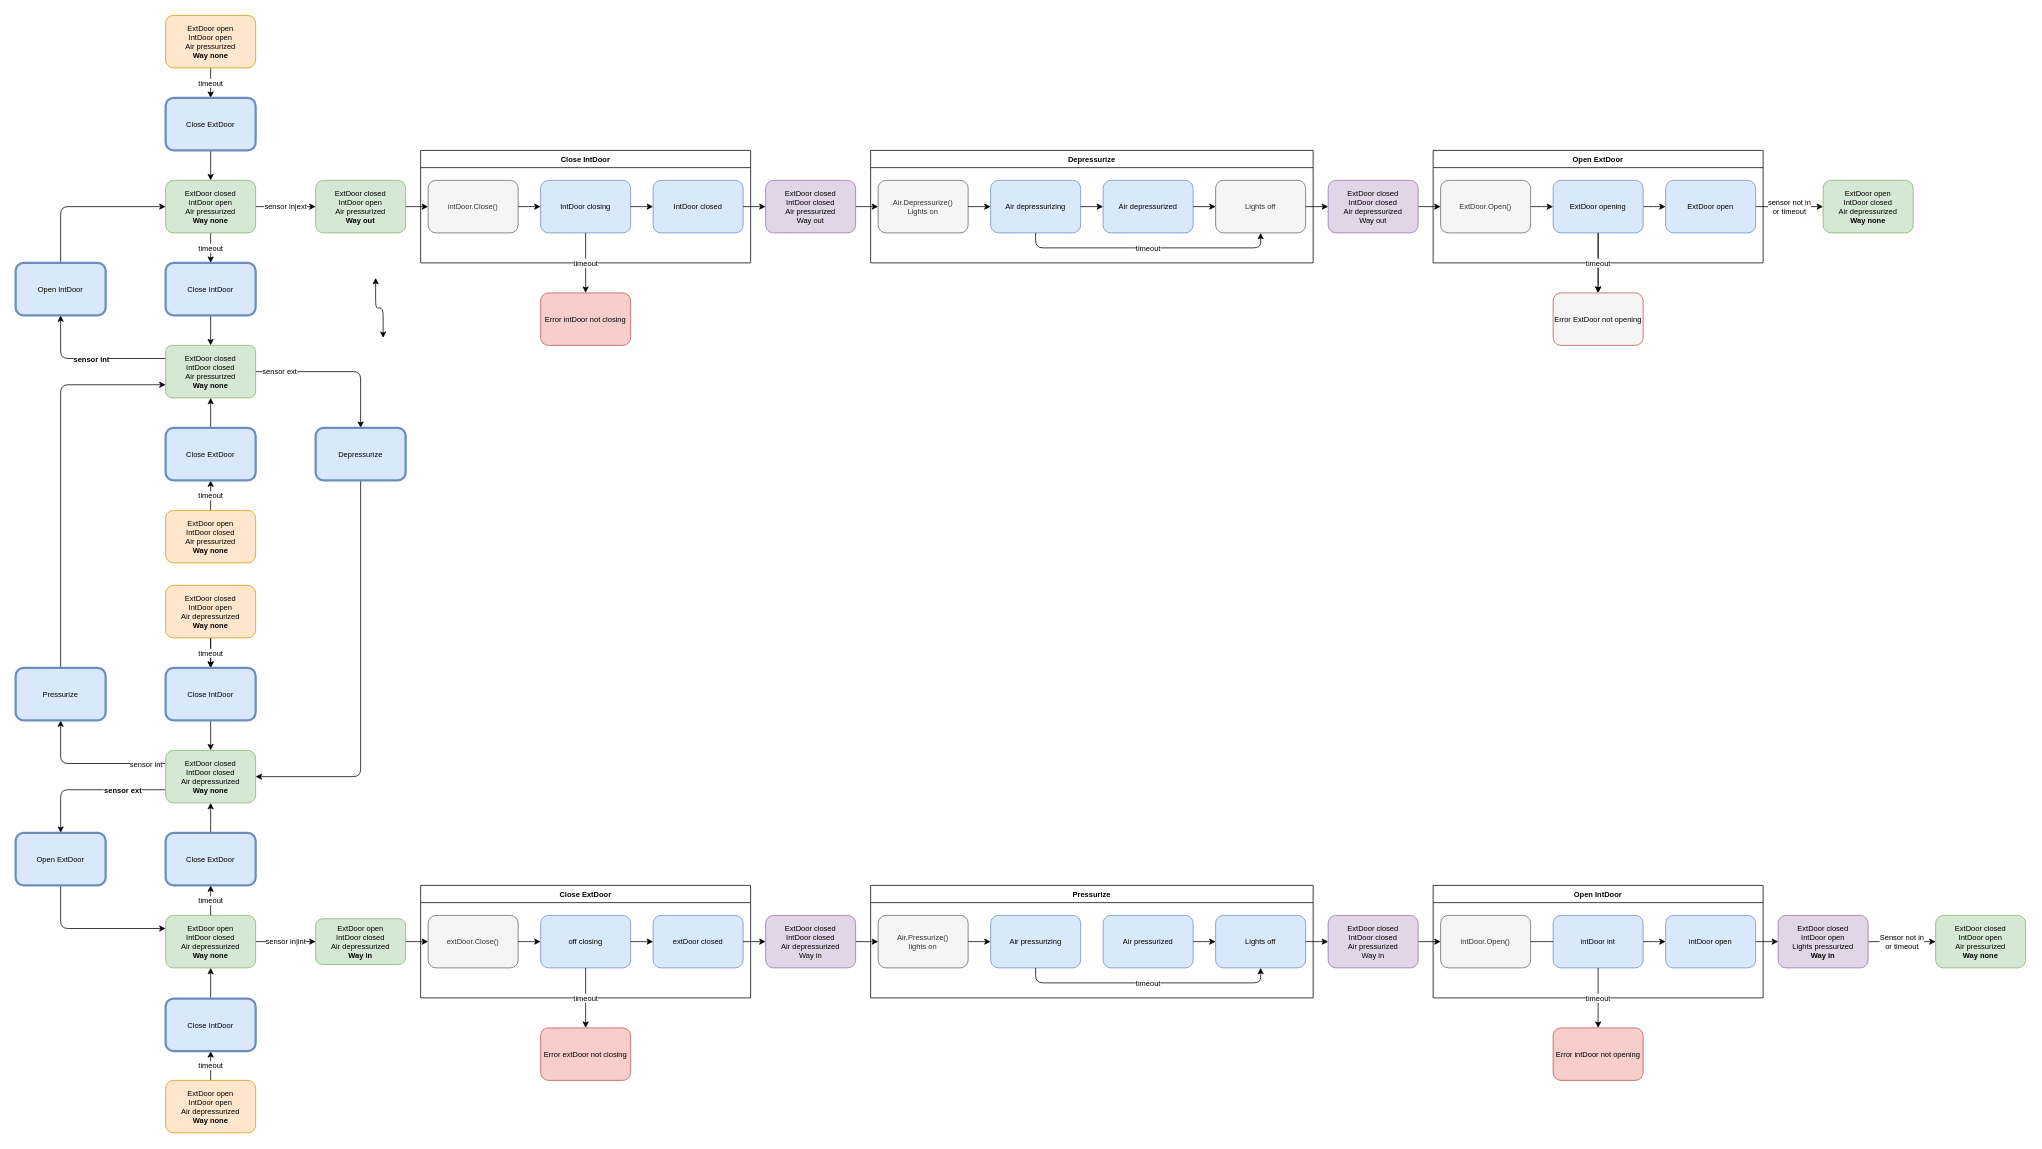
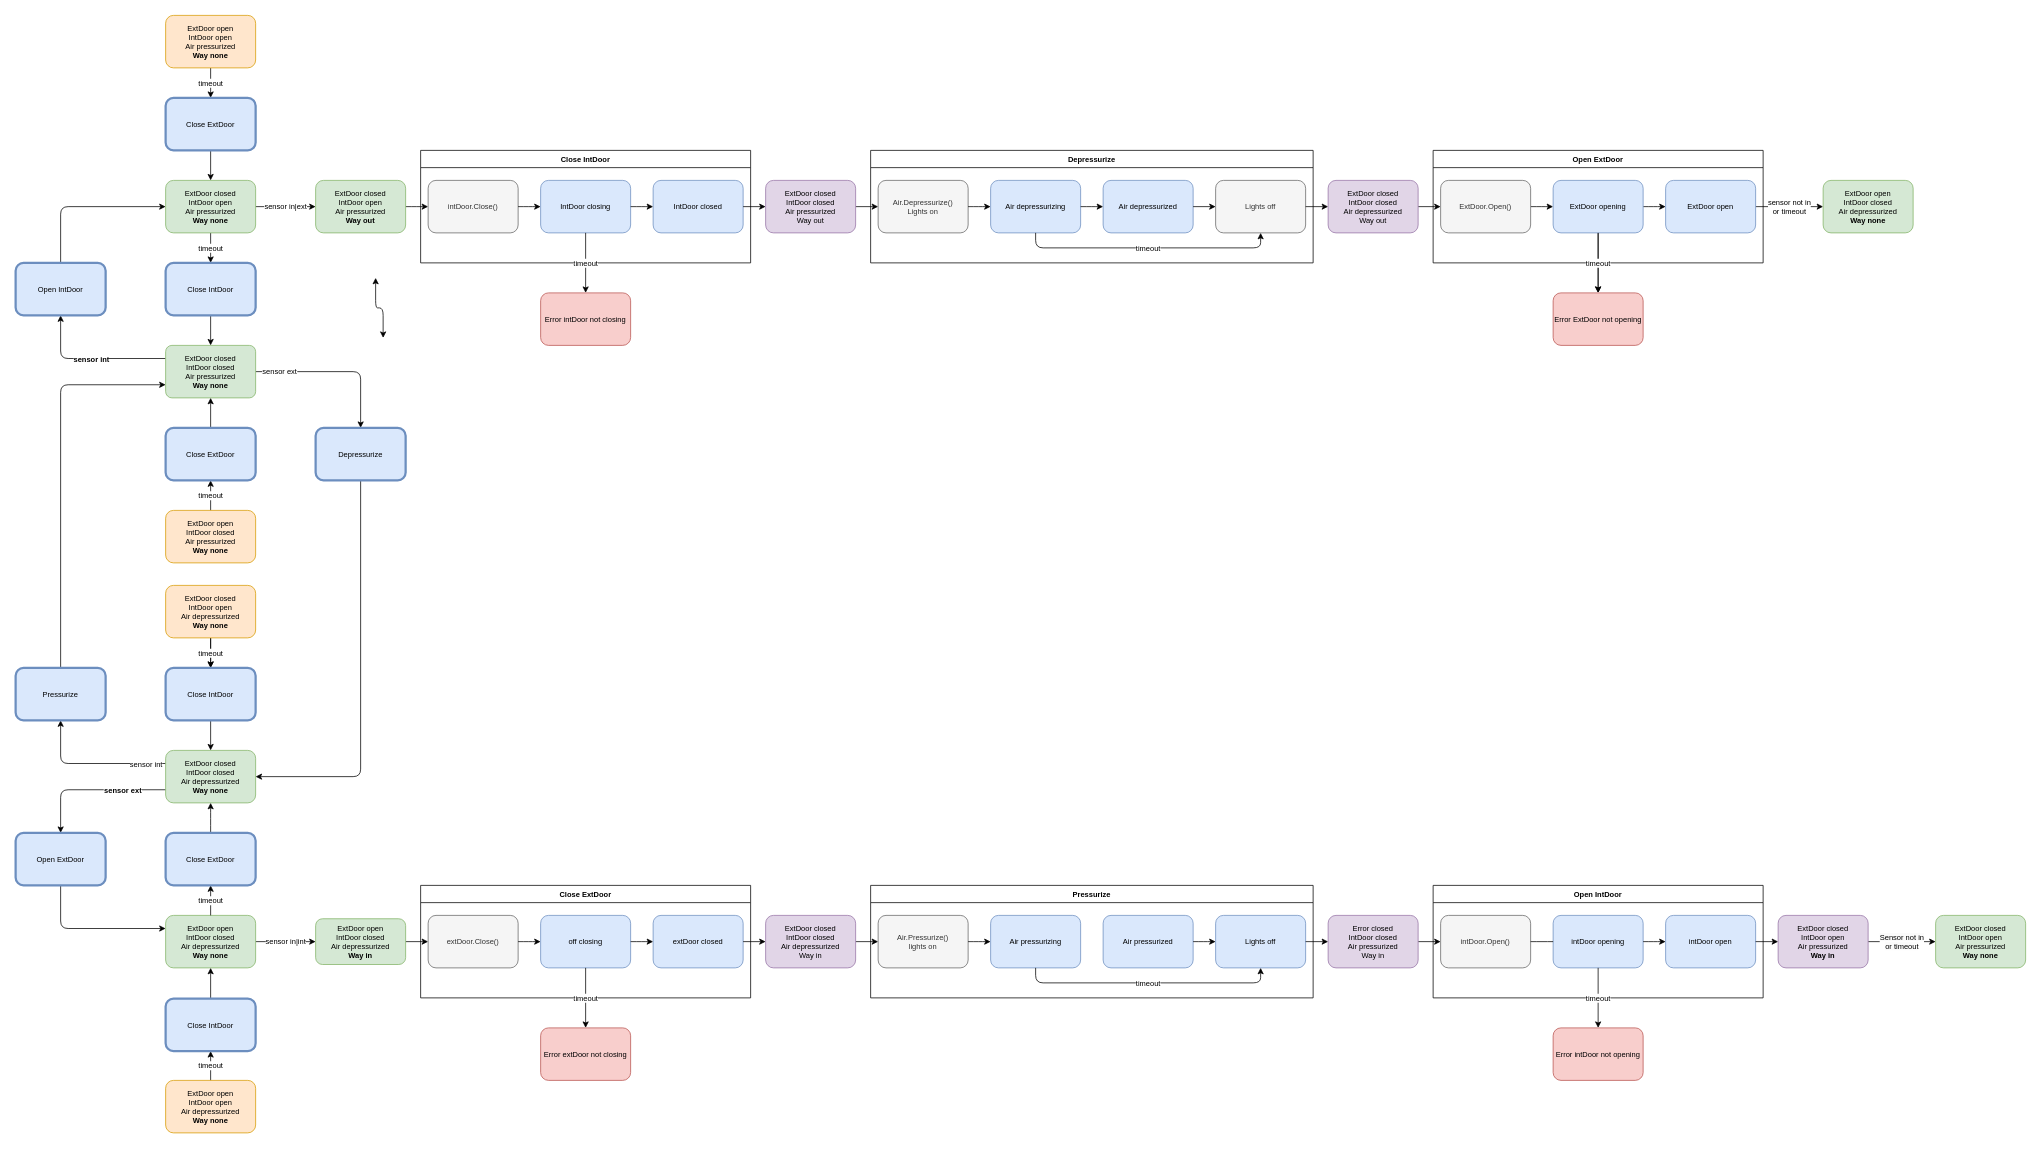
(1598, 319) -> (1598, 319)
(1373, 942) -> (1373, 942)
(1598, 942) -> (1598, 942)
(1823, 942) -> (1823, 942)
